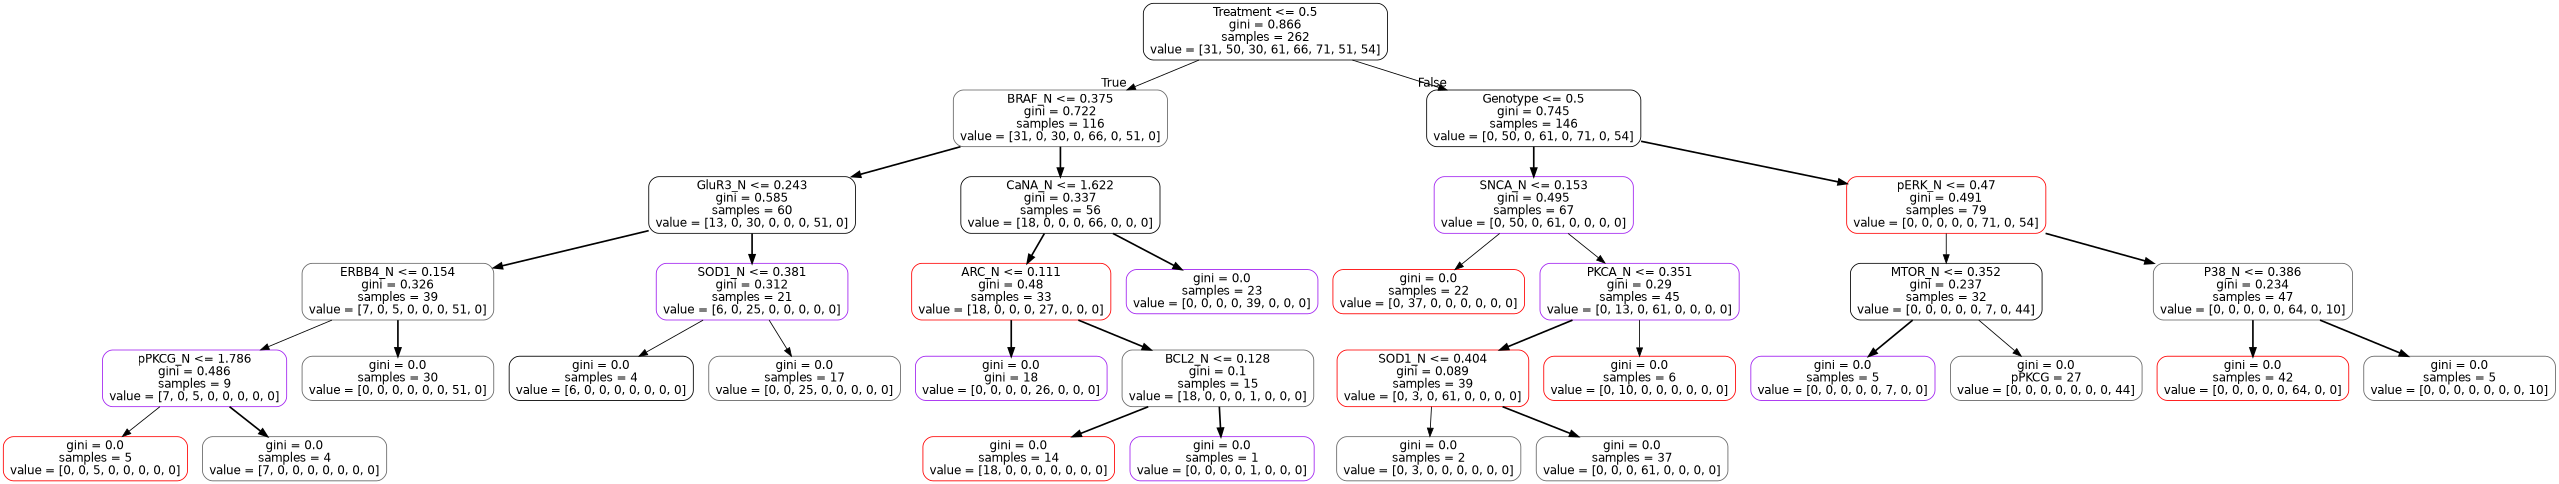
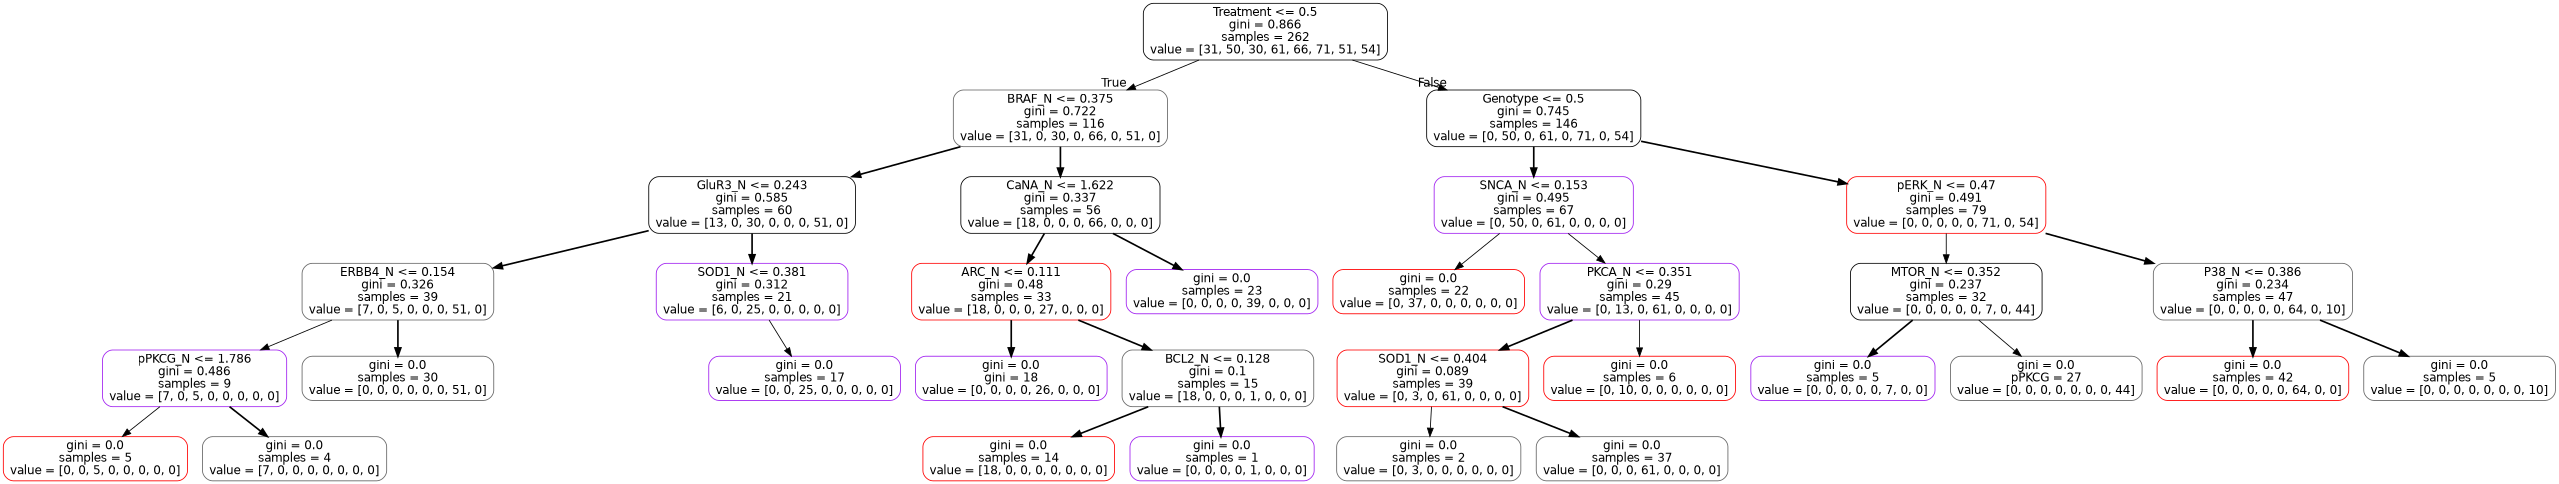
(601, 378) -> none
(805, 378) -> (805, 378)
